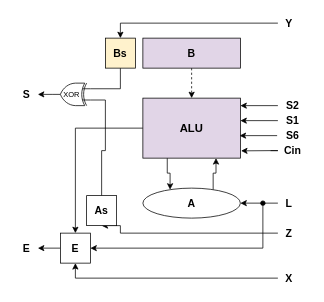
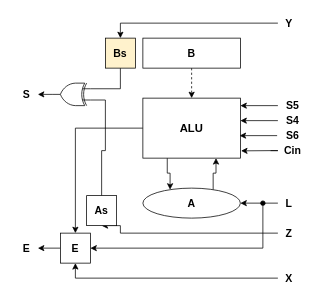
(192, 53) -> (192, 53)
(72, 92) -> none
(293, 105) -> (293, 105)
(293, 120) -> (293, 120)
(192, 128) -> (192, 128)
